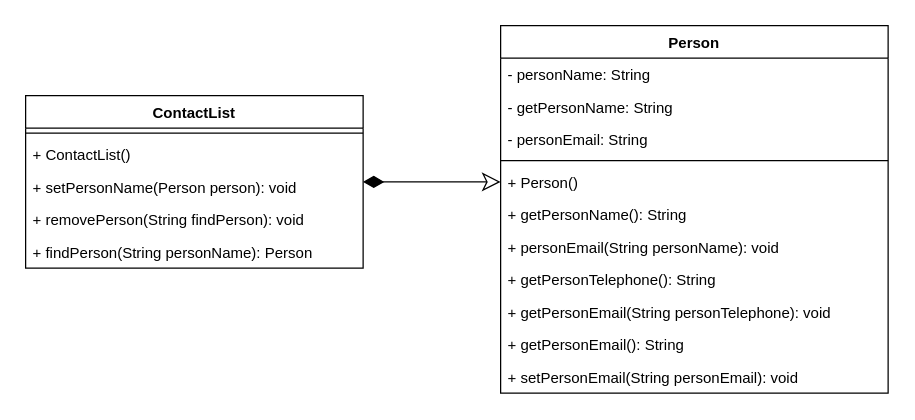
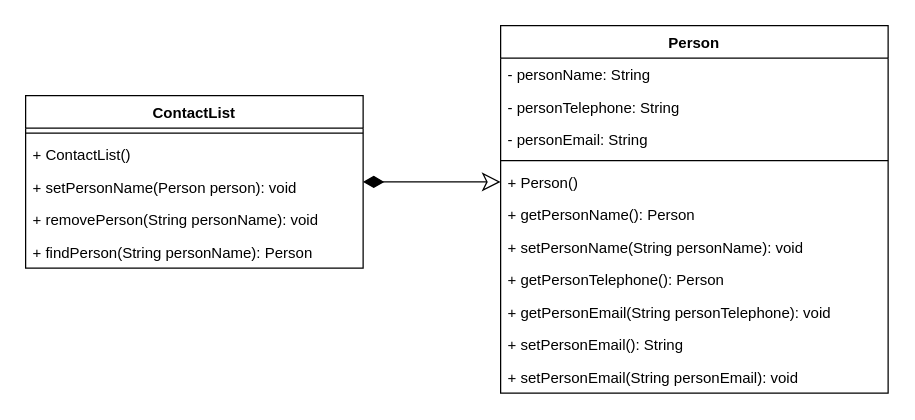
(597, 108) -> (603, 108)
(605, 216) -> (607, 216)
(183, 221) -> (185, 221)
(652, 248) -> (664, 248)
(624, 281) -> (626, 281)
(606, 346) -> (606, 346)
